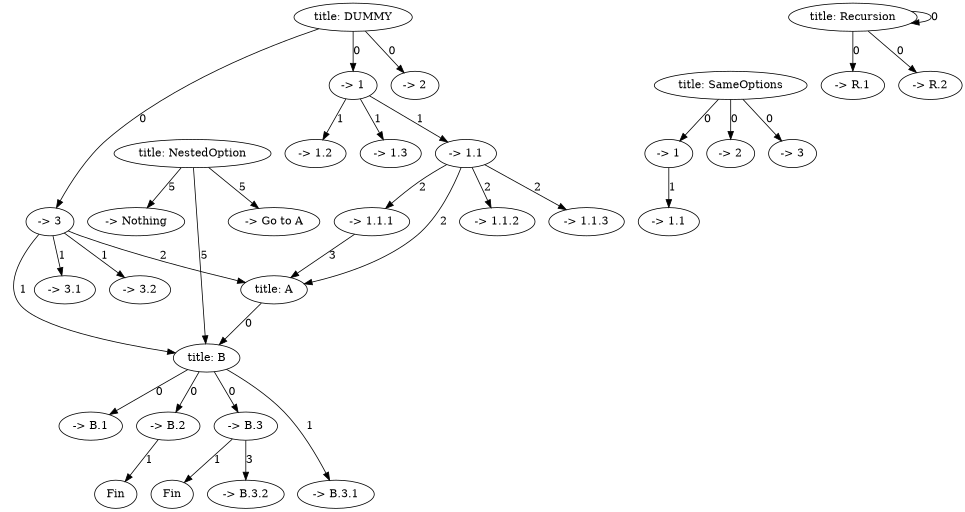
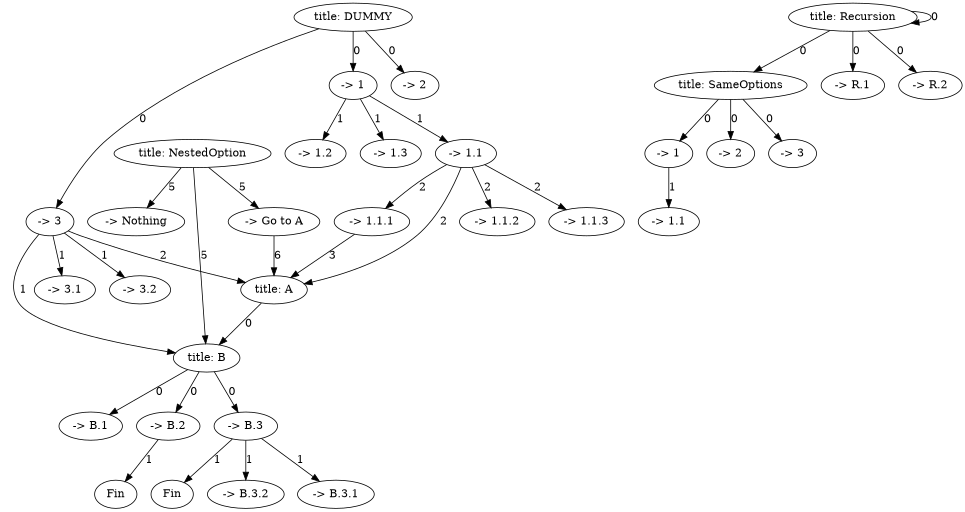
none -> (795, 49)
none -> (274, 252)
(285, 413) -> (287, 458)
(250, 460) -> (250, 460)
